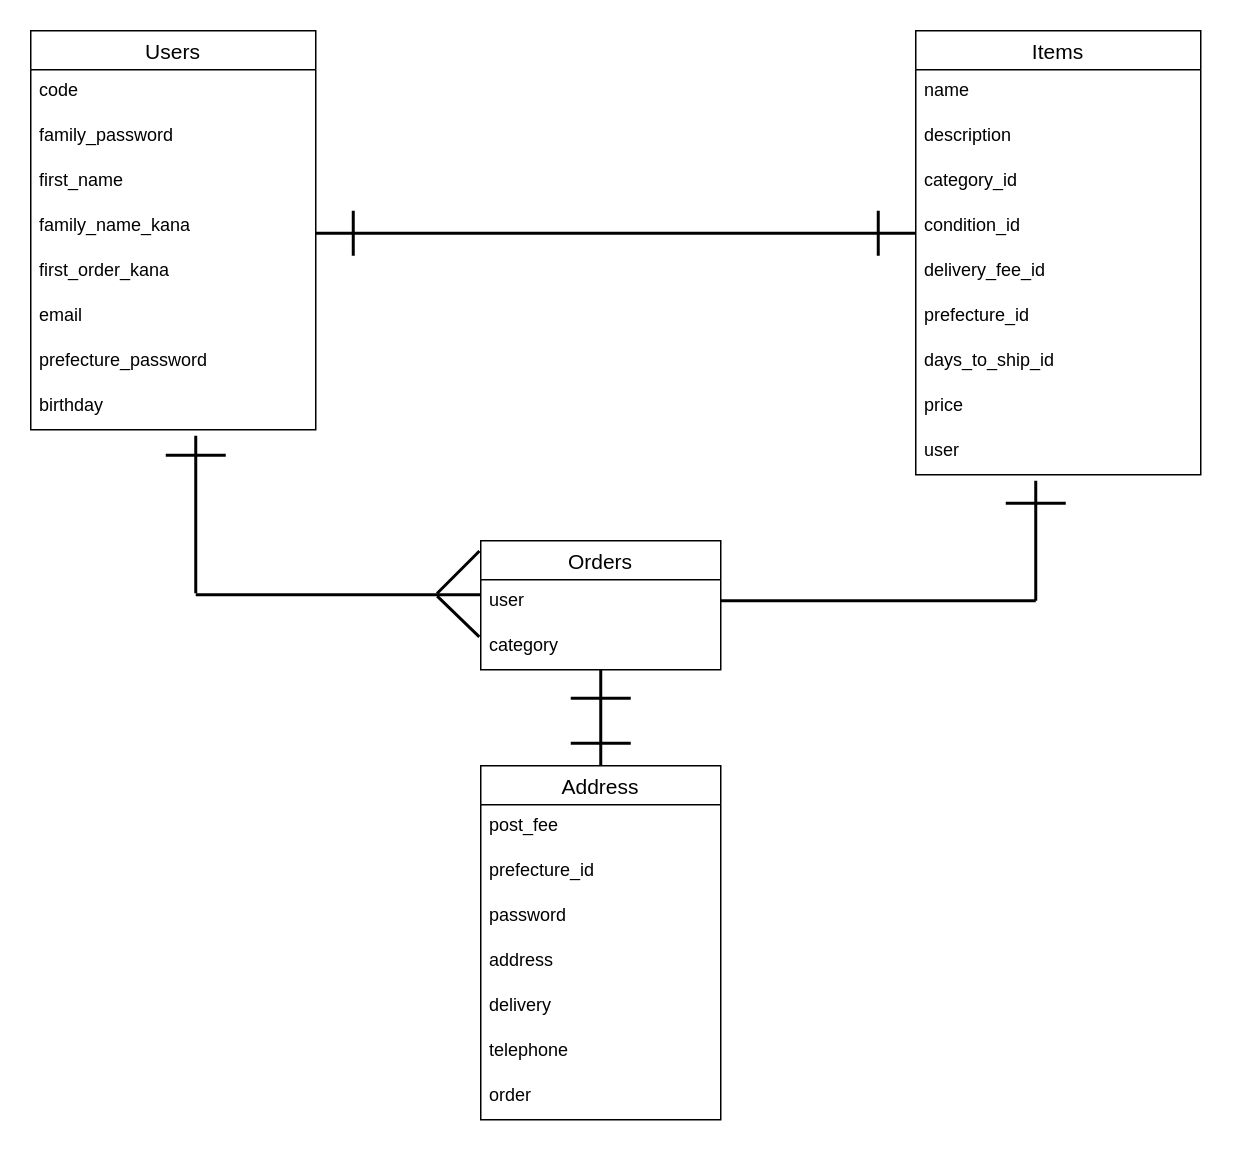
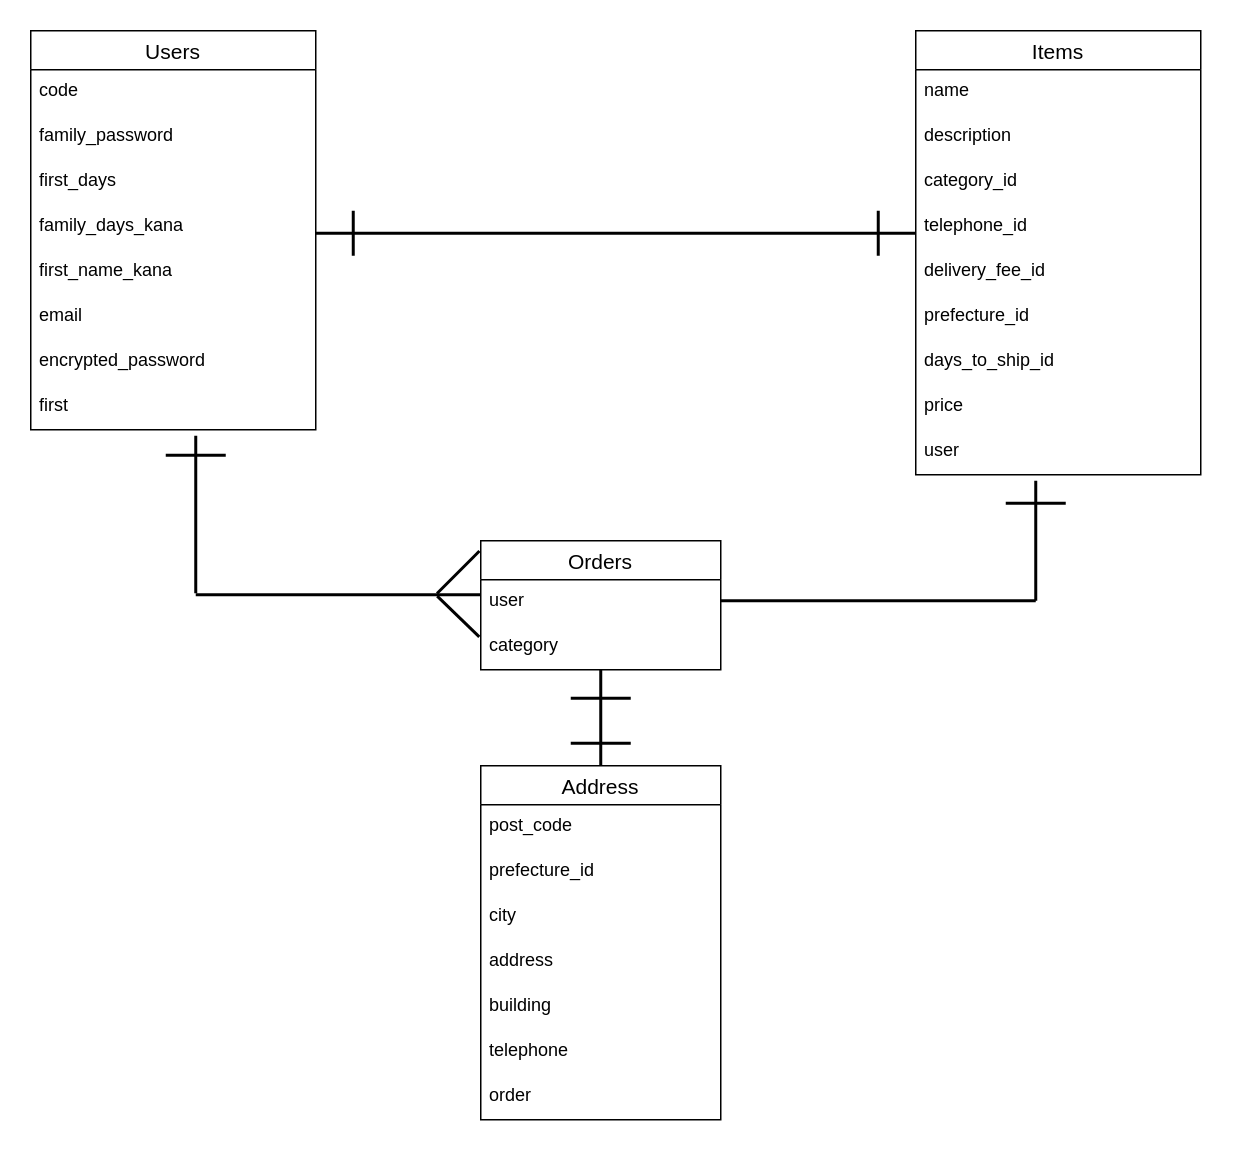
(87, 180) -> (87, 180)
(115, 225) -> (115, 225)
(977, 225) -> (980, 225)
(117, 270) -> (112, 270)
(135, 360) -> (130, 360)
(77, 405) -> (62, 405)
(529, 825) -> (534, 825)
(529, 915) -> (507, 915)
(525, 1005) -> (522, 1005)
